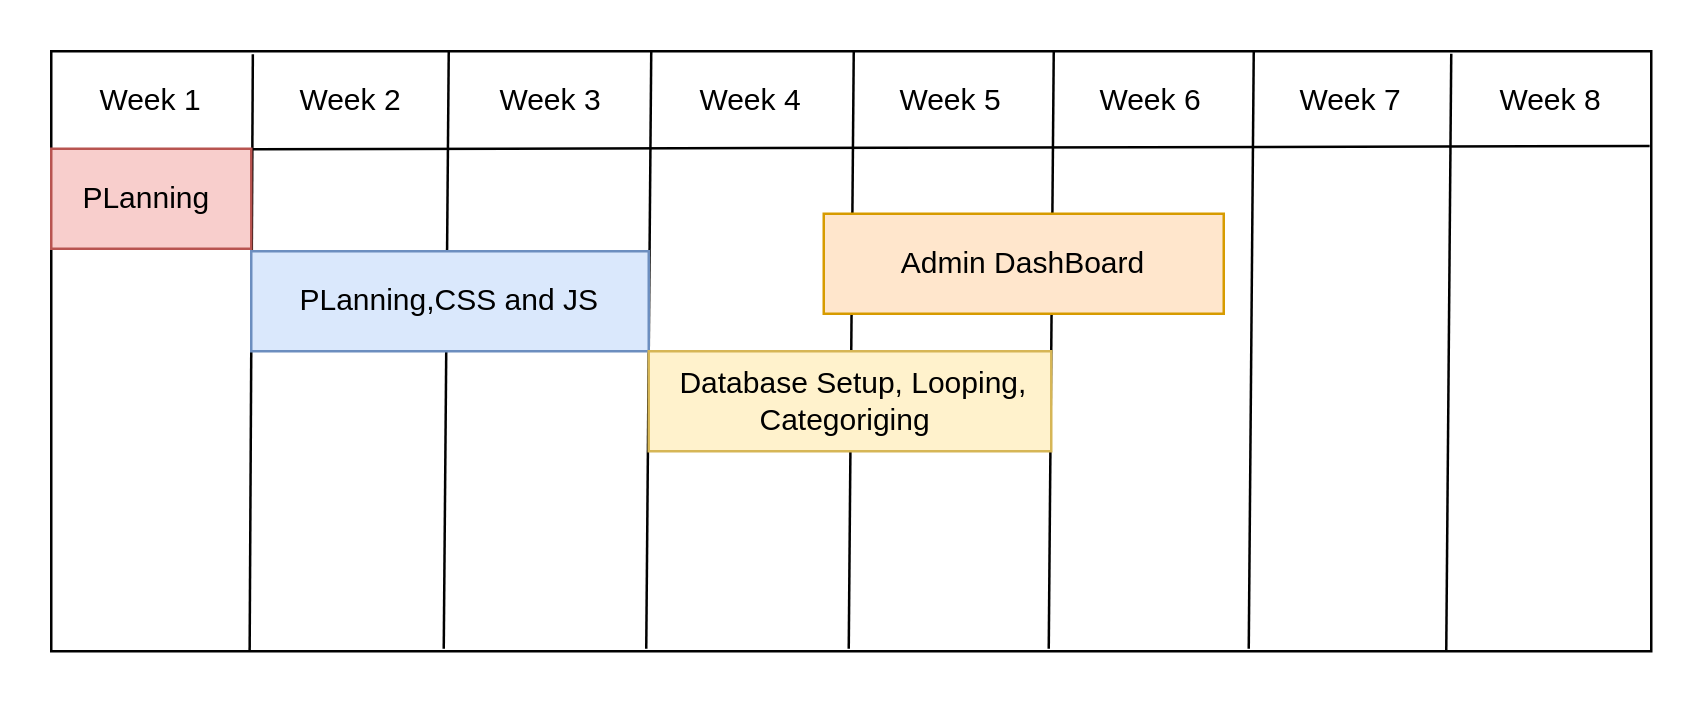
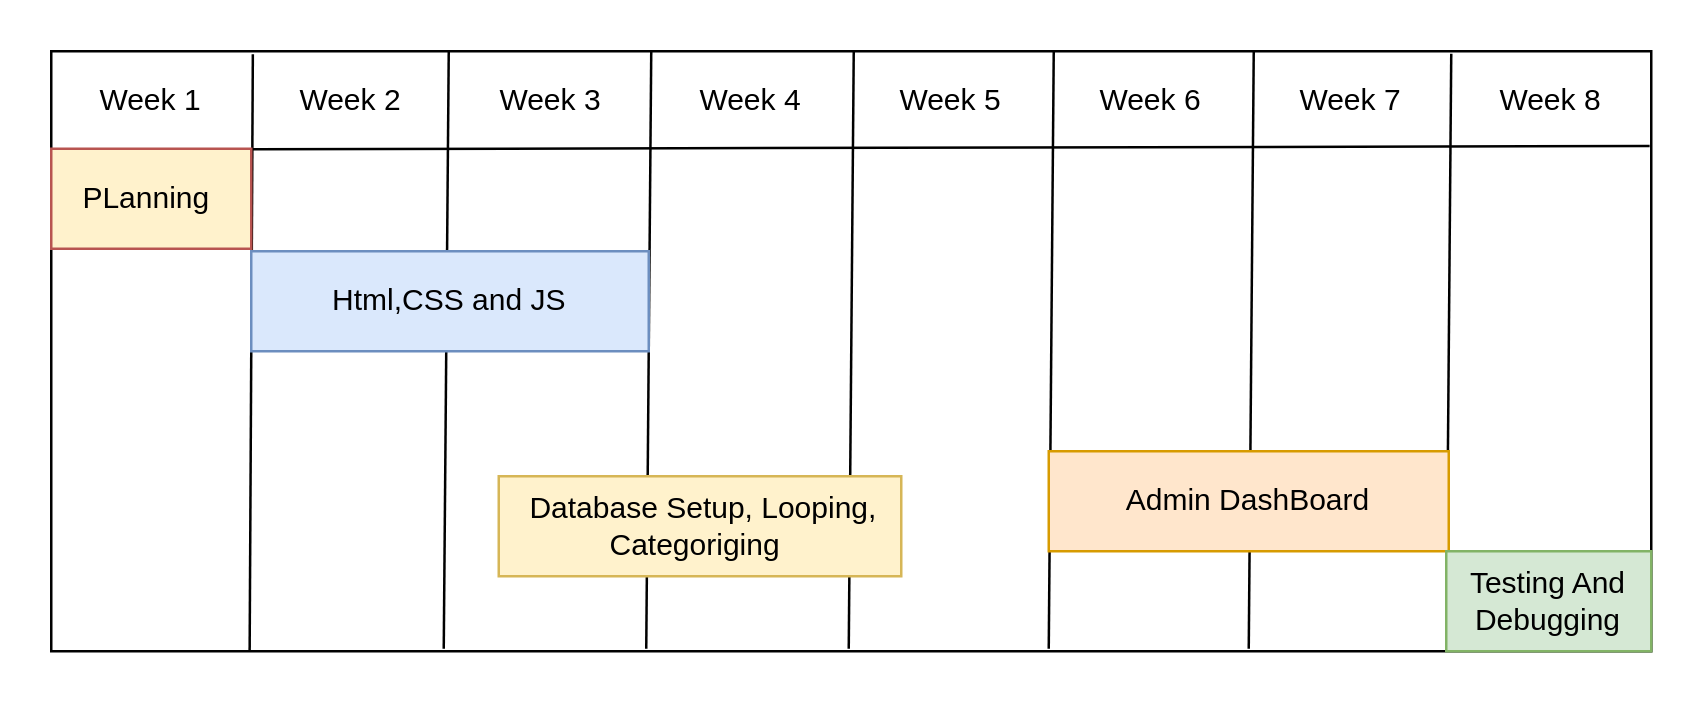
(151, 199) -> (151, 199)
(1024, 264) -> (1249, 501)
(450, 301) -> (450, 301)
(850, 401) -> (700, 526)
none -> (1549, 601)
